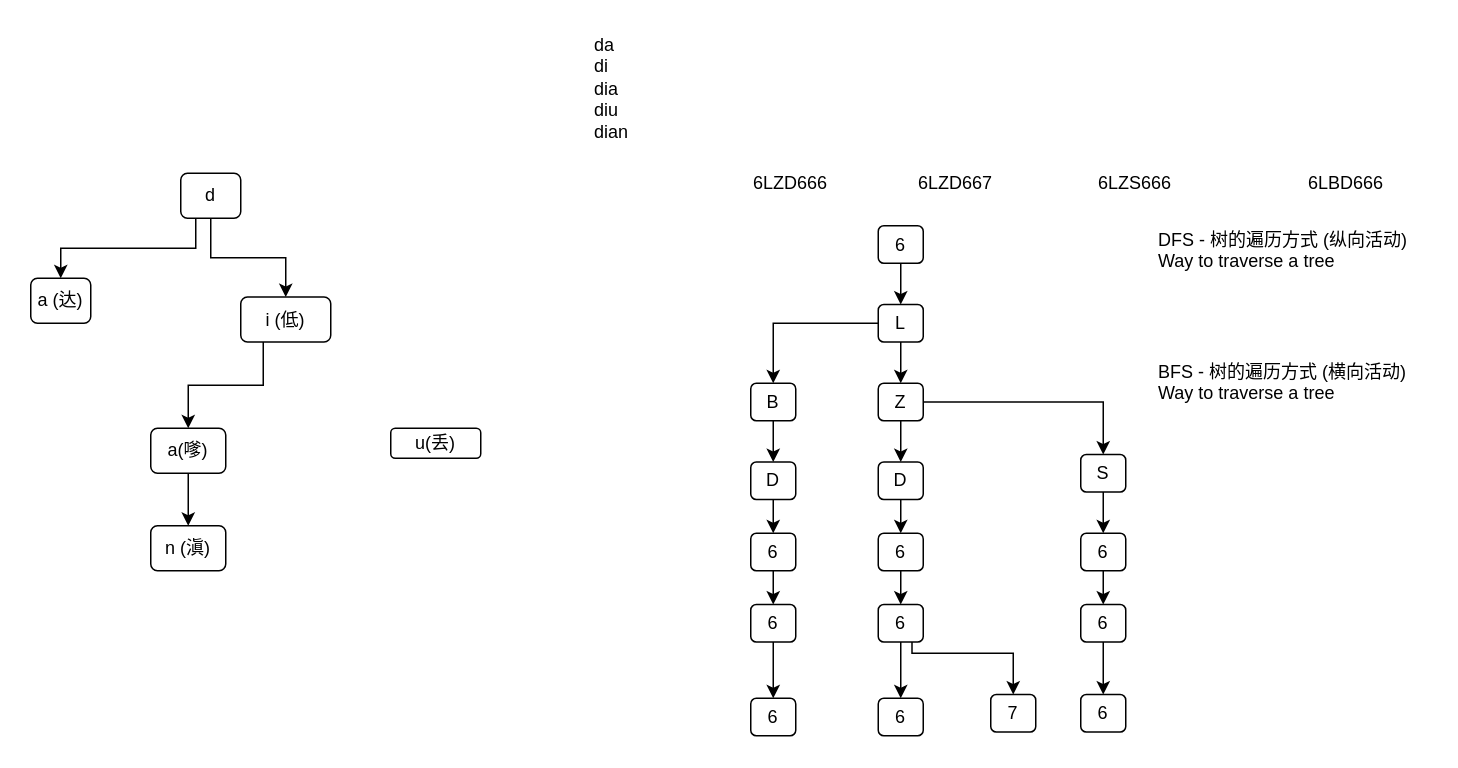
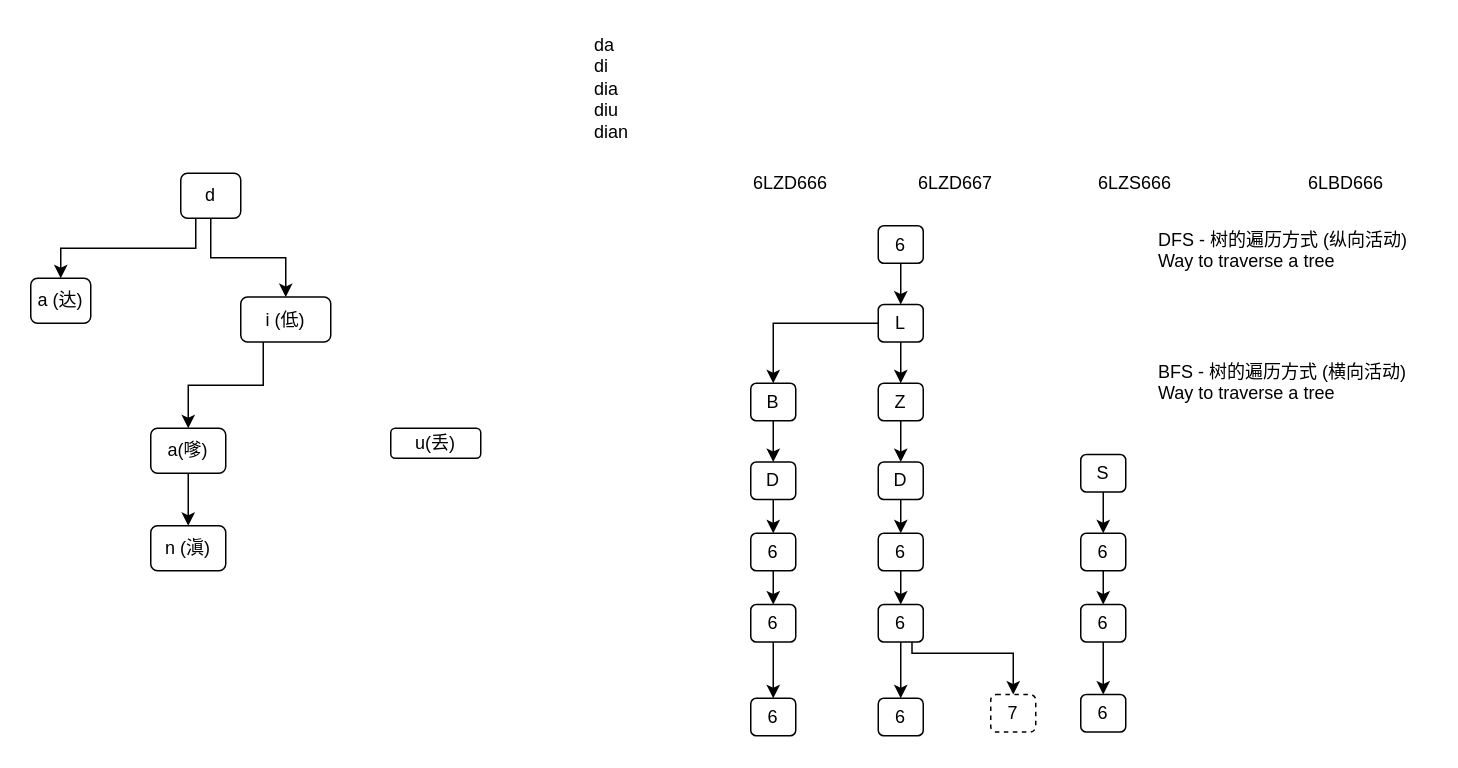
(1034, 402) -> none
(1013, 713) -> (1013, 713)
